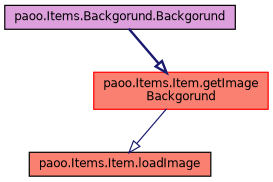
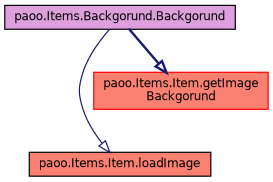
(152, 126) -> (80, 85)
